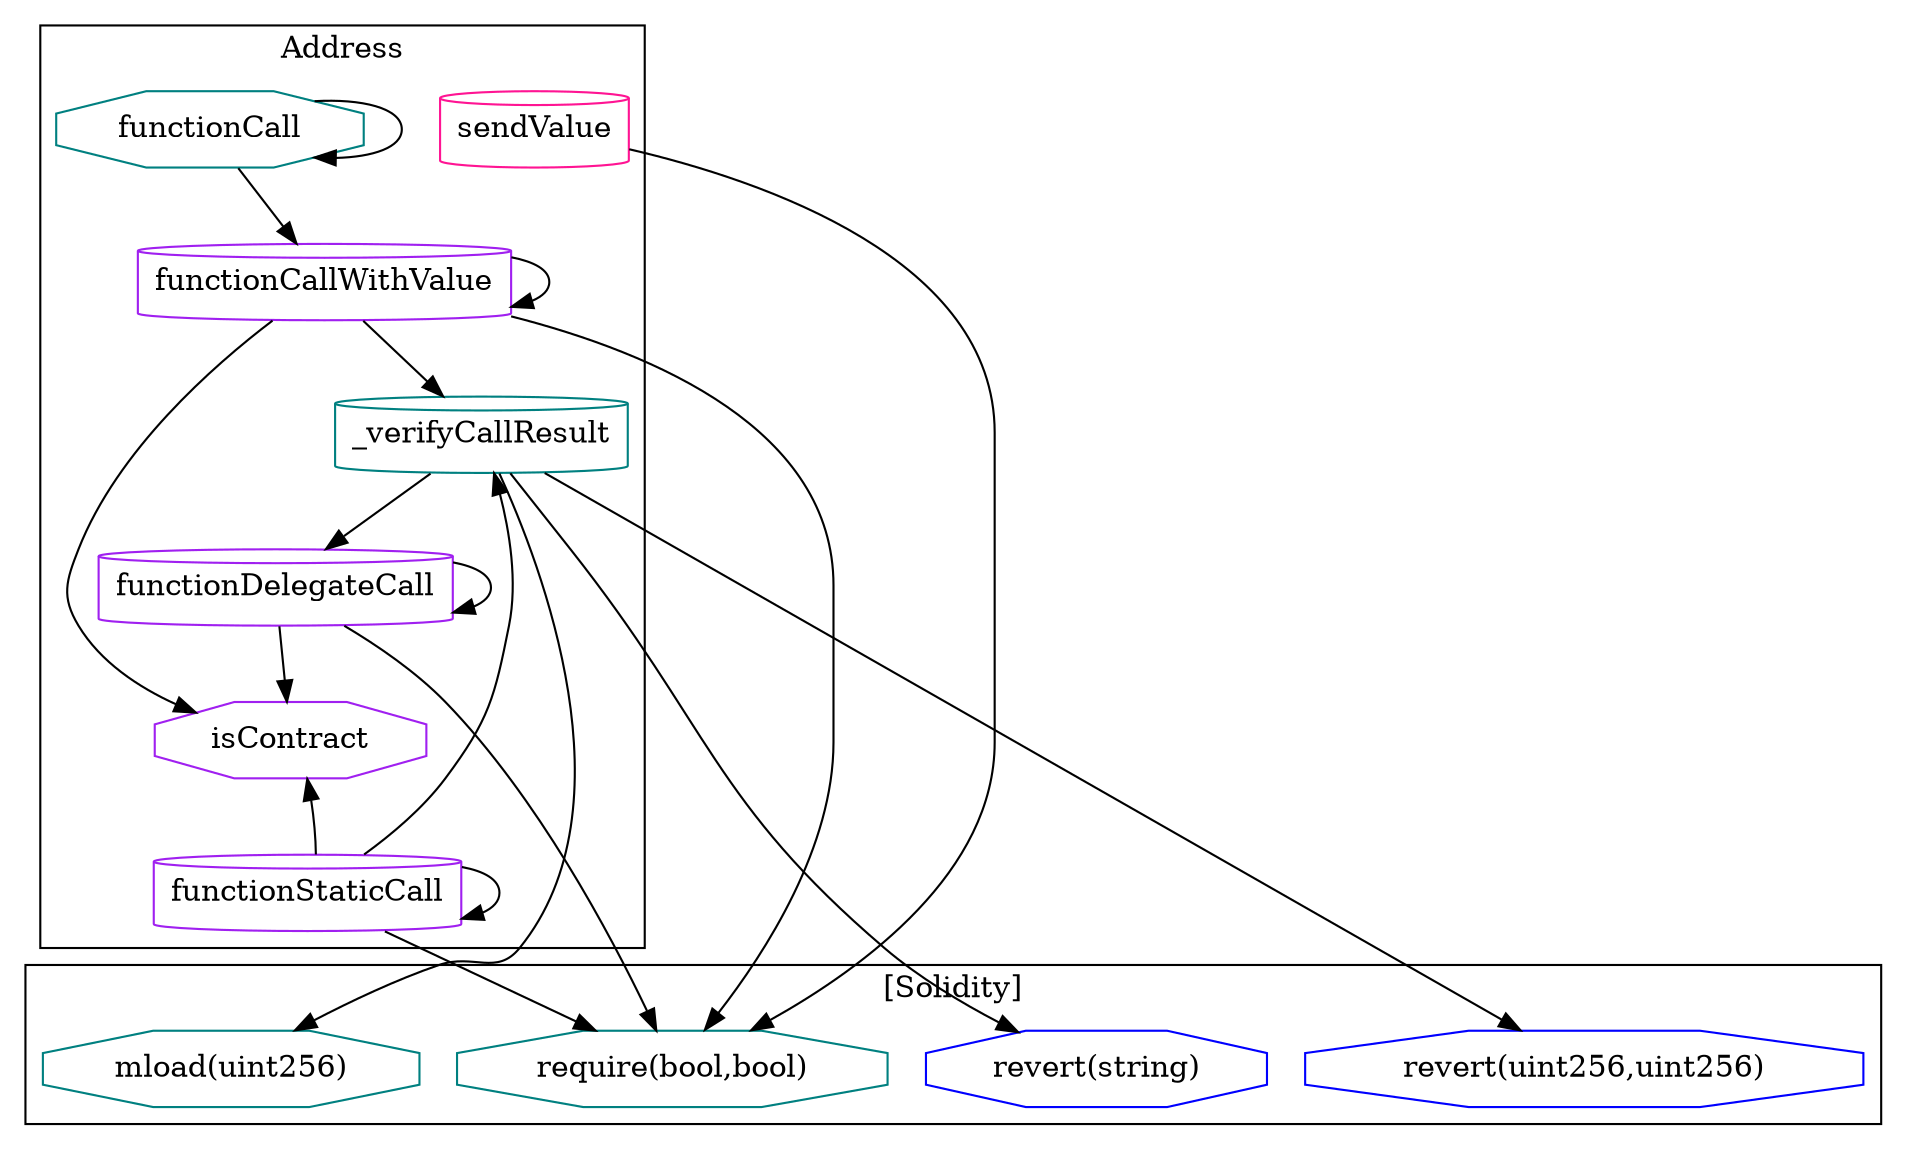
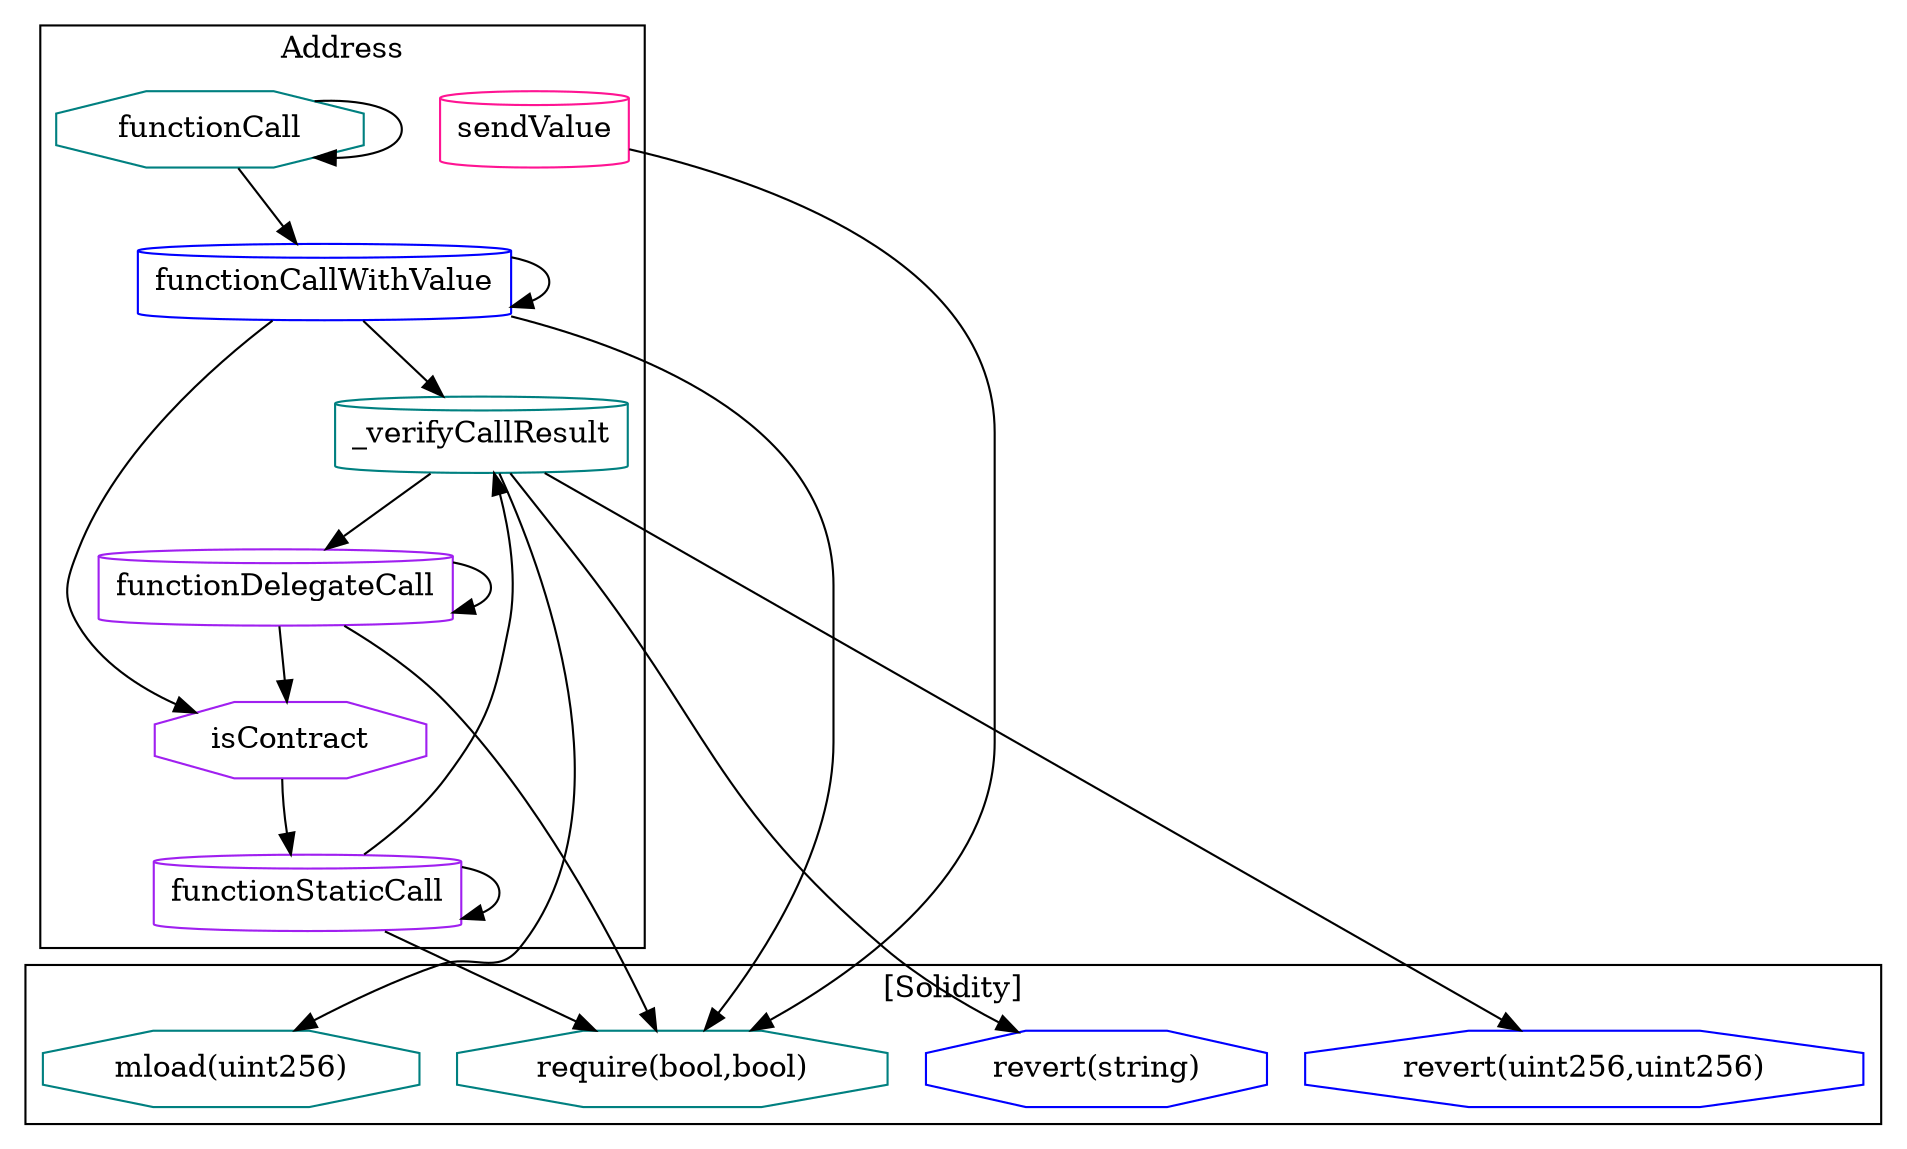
(324, 282) -> (324, 282)
(314, 827) -> (284, 806)
